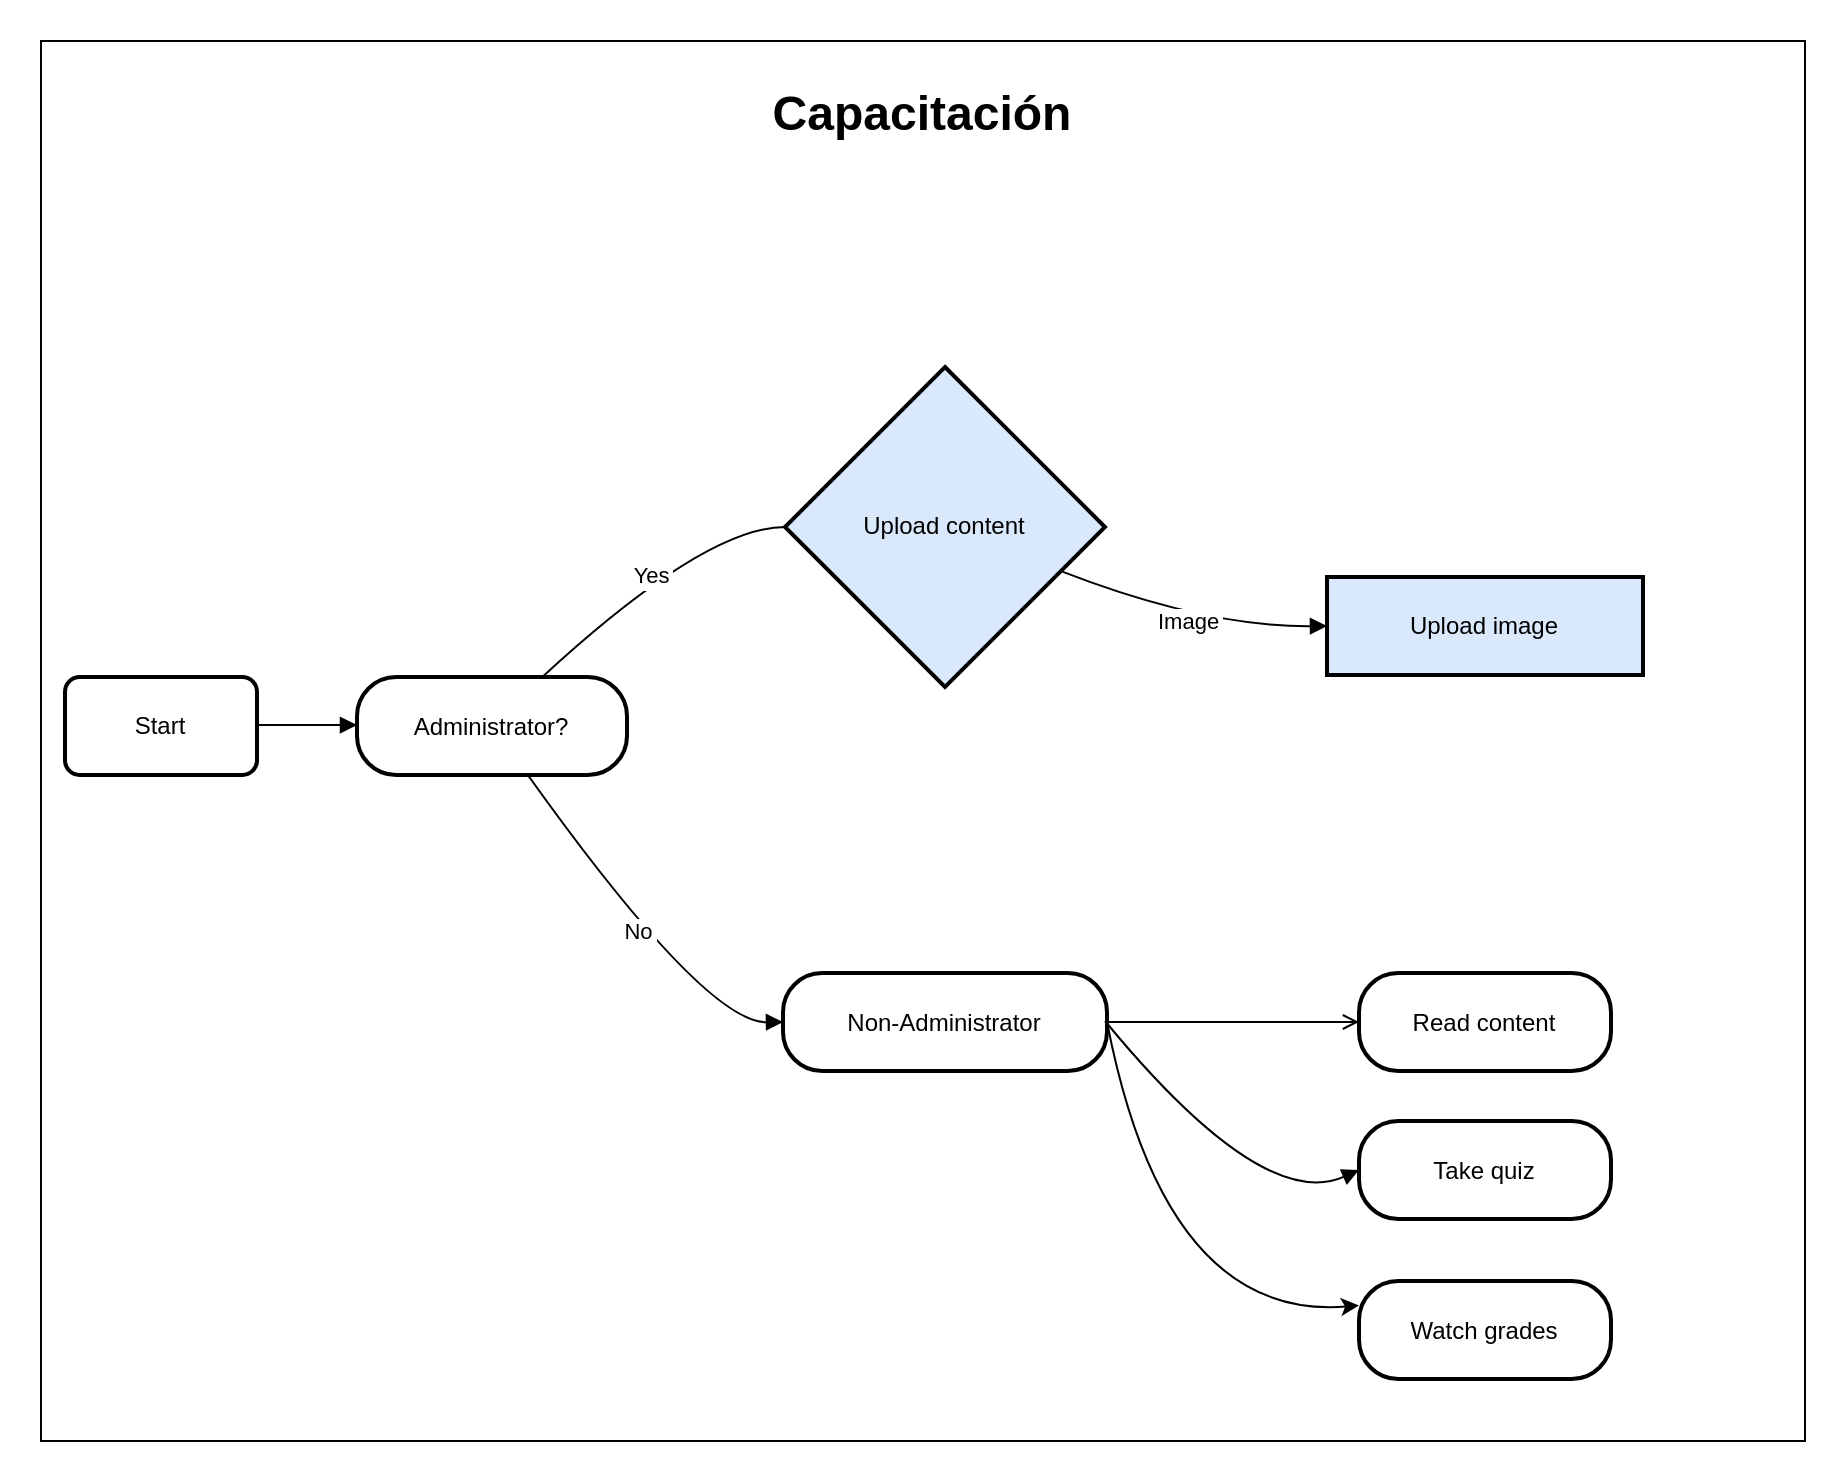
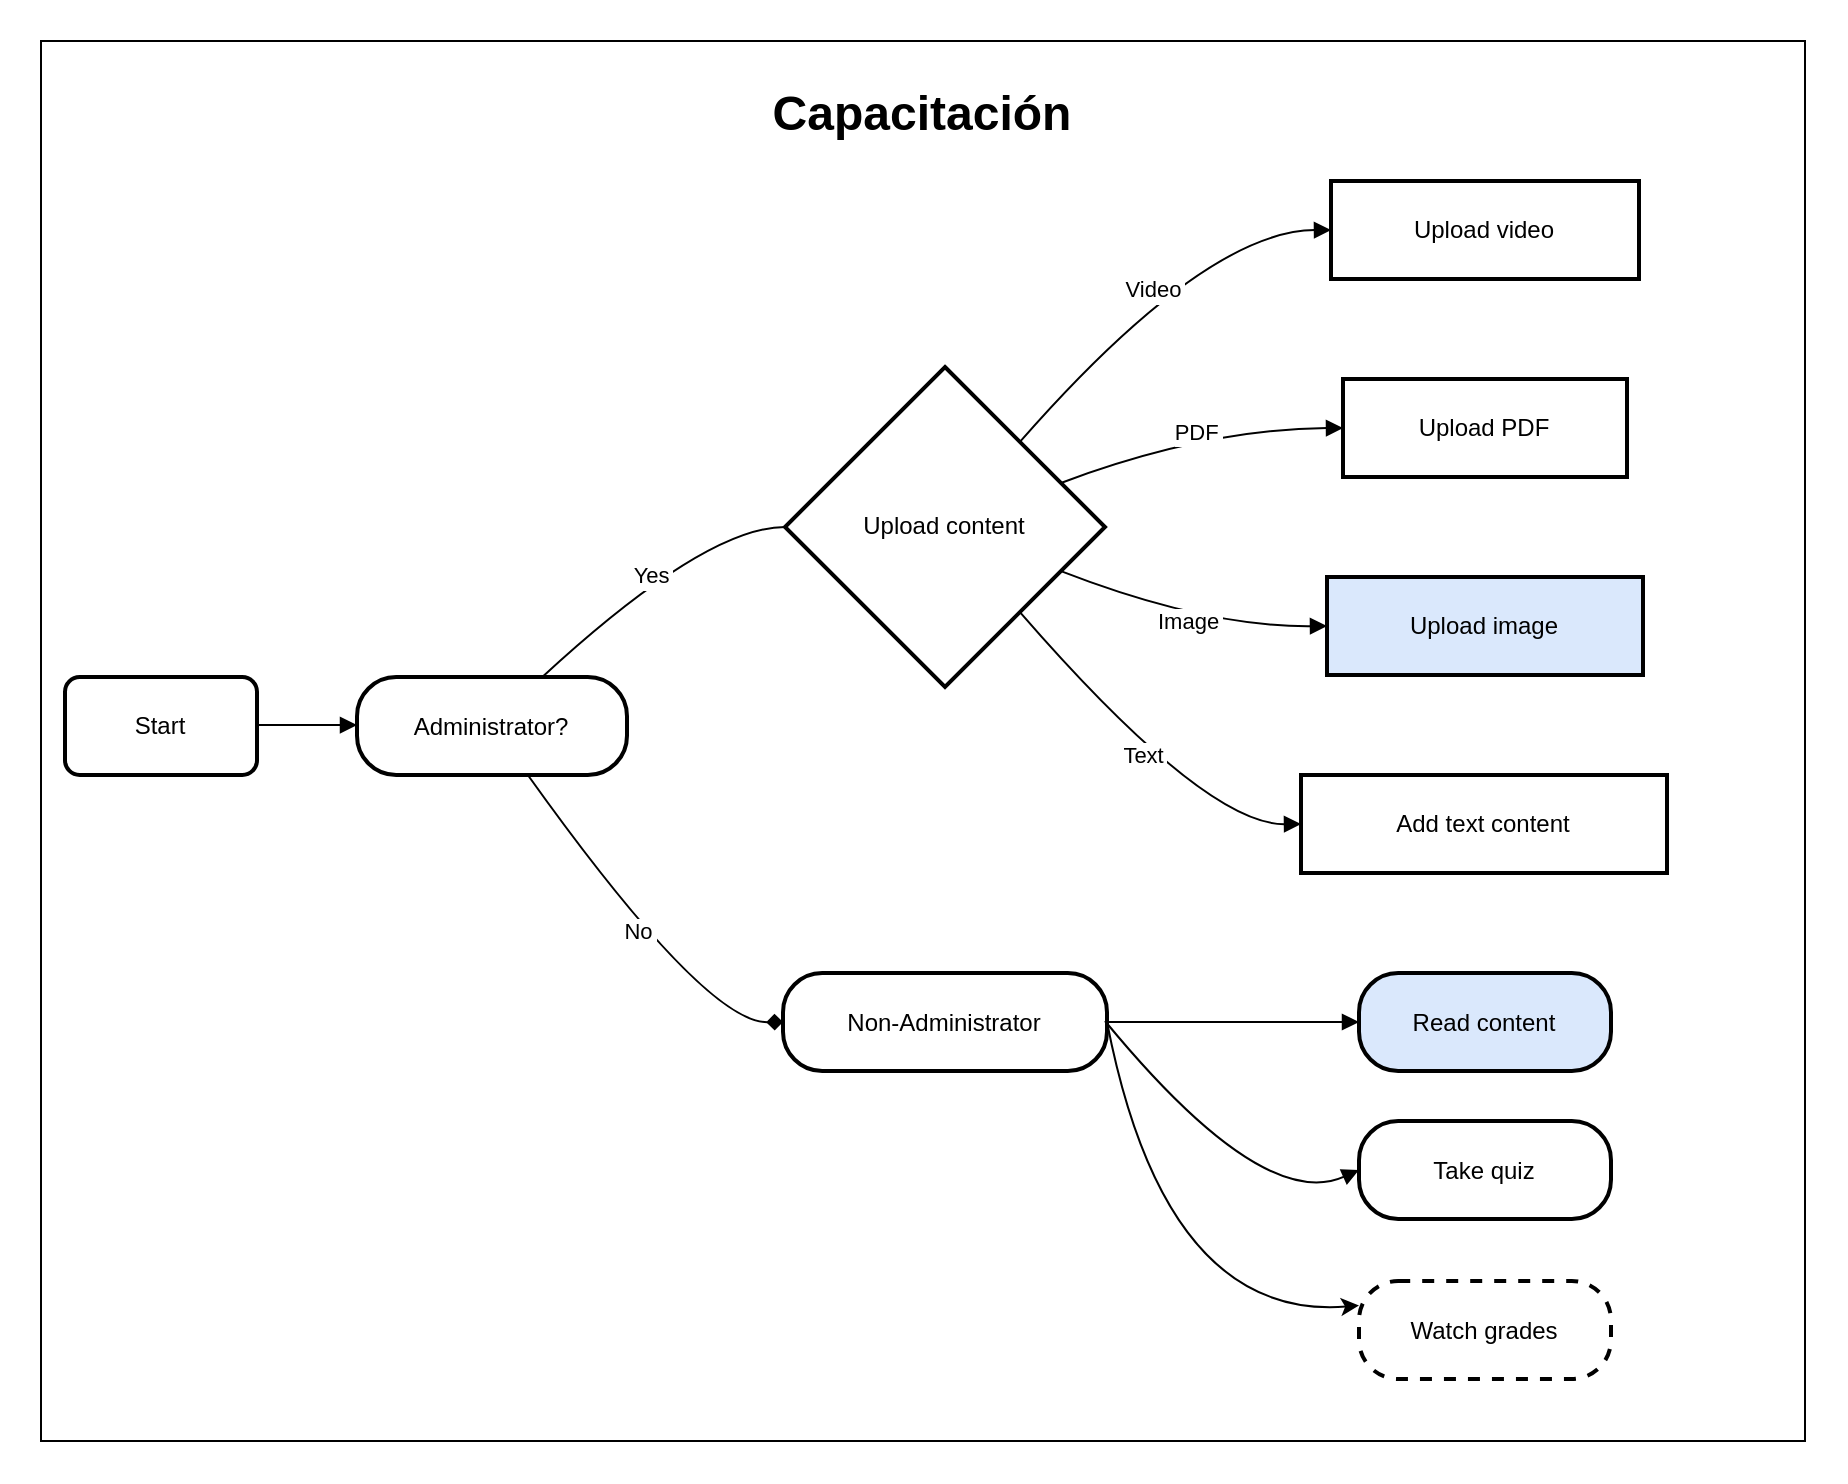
none -> (1485, 230)
none -> (1087, 370)
none -> (1485, 428)
none -> (1120, 463)
(945, 527) -> (945, 527)
none -> (1081, 680)
none -> (1484, 824)
(765, 1022) -> (765, 1022)
(1346, 1022) -> (1341, 1022)
(1485, 1022) -> (1485, 1022)
(1485, 1330) -> (1485, 1330)
